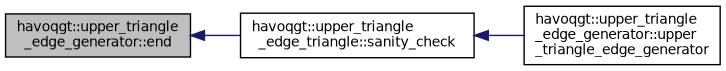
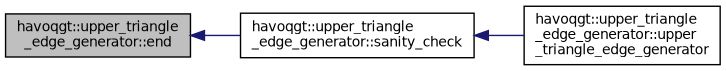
(357, 35) -> (357, 35)
